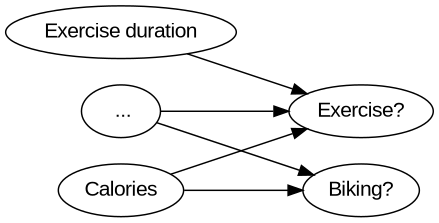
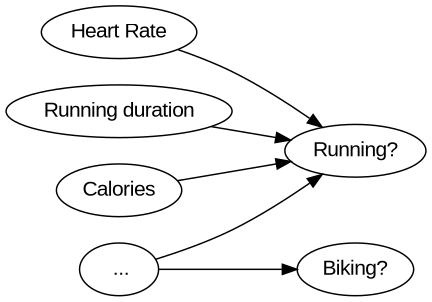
none -> (119, 32)
(121, 32) -> (119, 111)
(361, 111) -> (355, 151)
(236, 190) -> none
